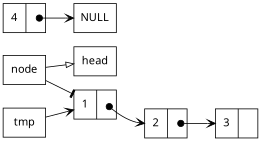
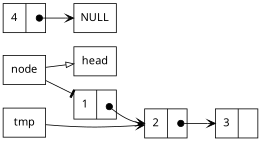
(56, 114) -> (91, 127)
